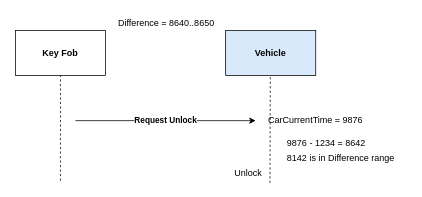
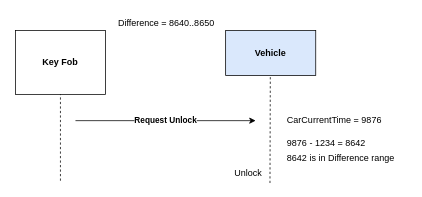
(60, 53) -> (60, 62)
(319, 120) -> (338, 120)
(347, 158) -> (347, 158)
